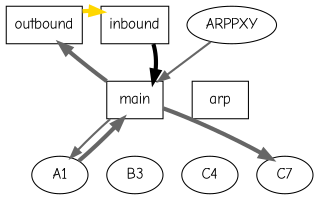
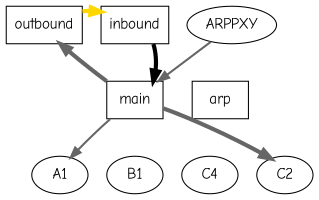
(97, 144) -> none
(135, 175) -> (135, 175)
(285, 175) -> (285, 175)
